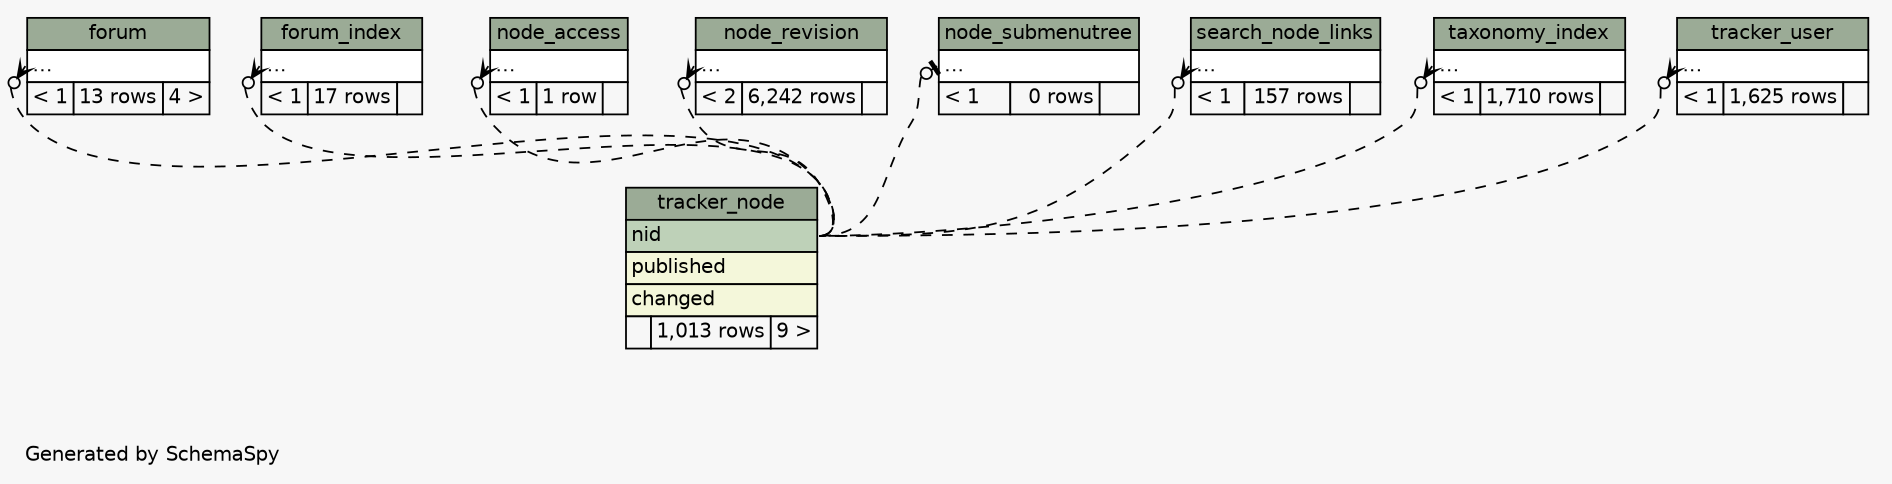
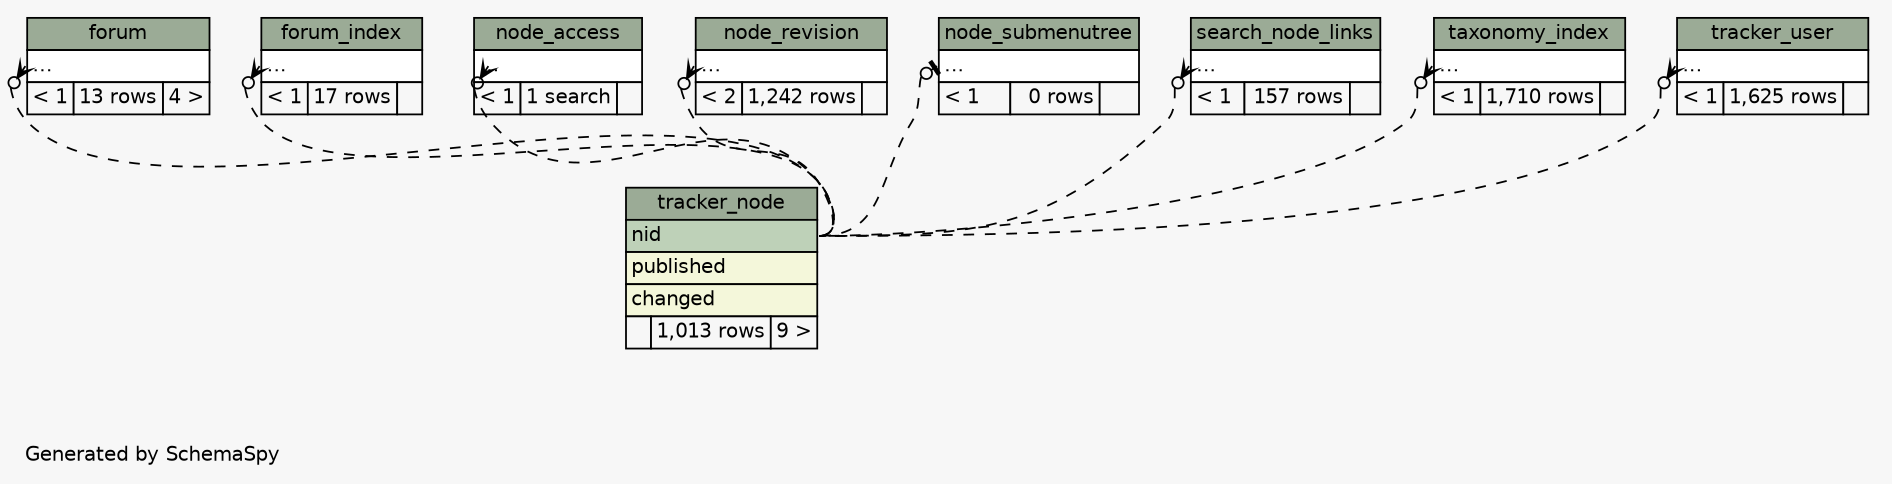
(570, 97) -> (569, 97)
(802, 97) -> (802, 97)
